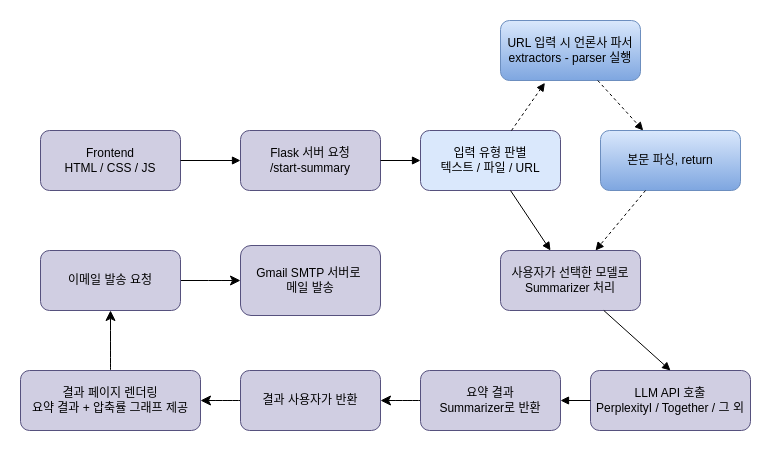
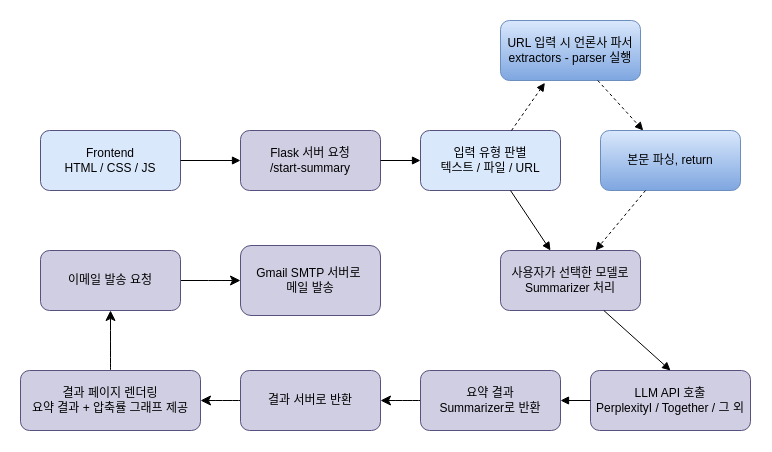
(111, 161) -> (111, 161)
(311, 401) -> (311, 401)
